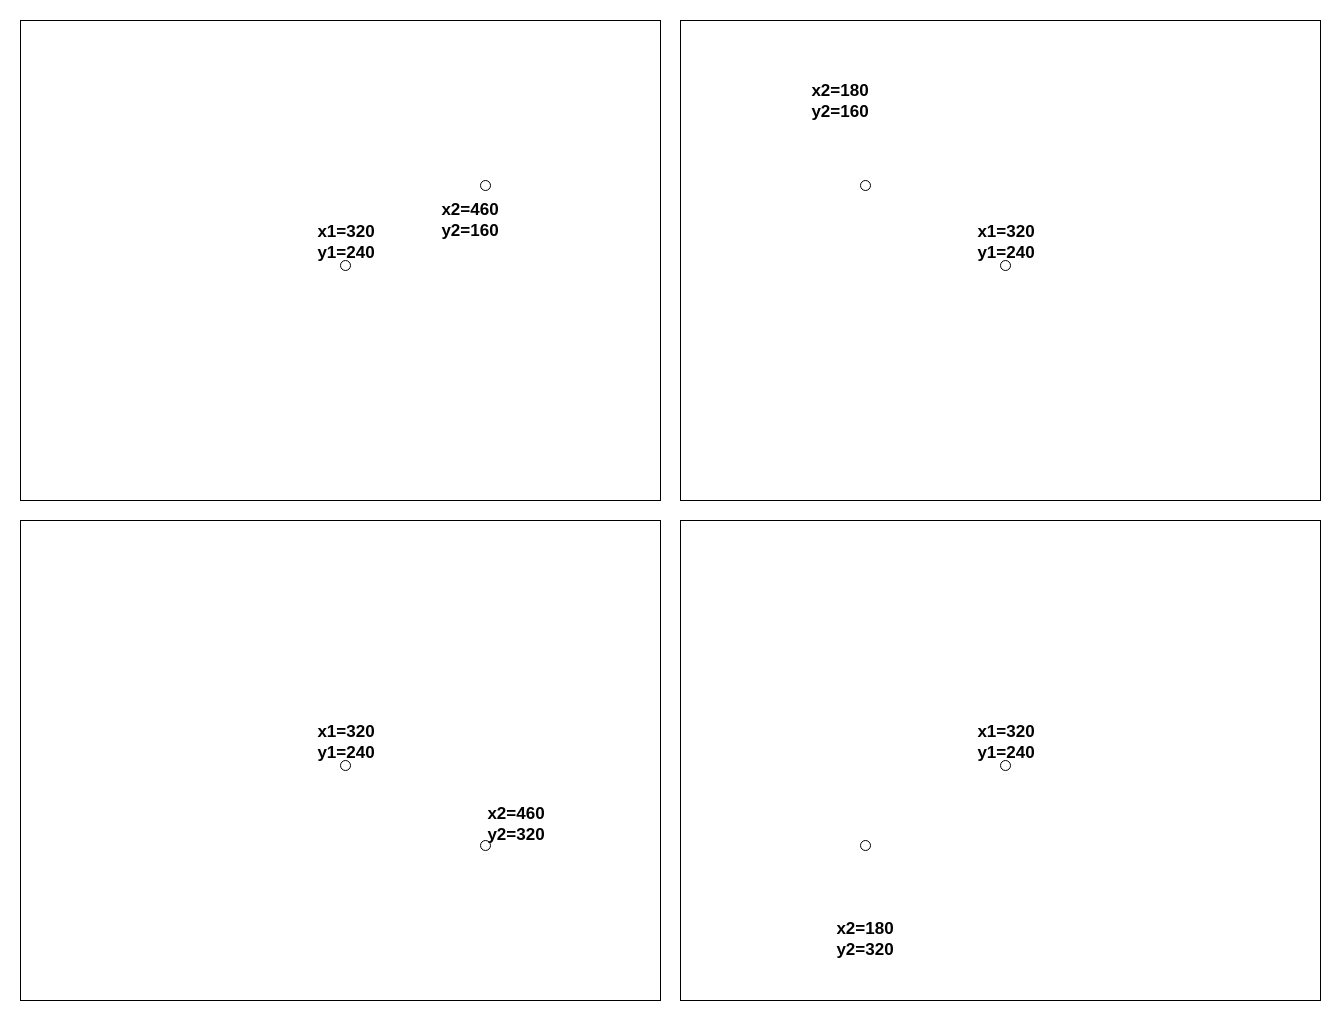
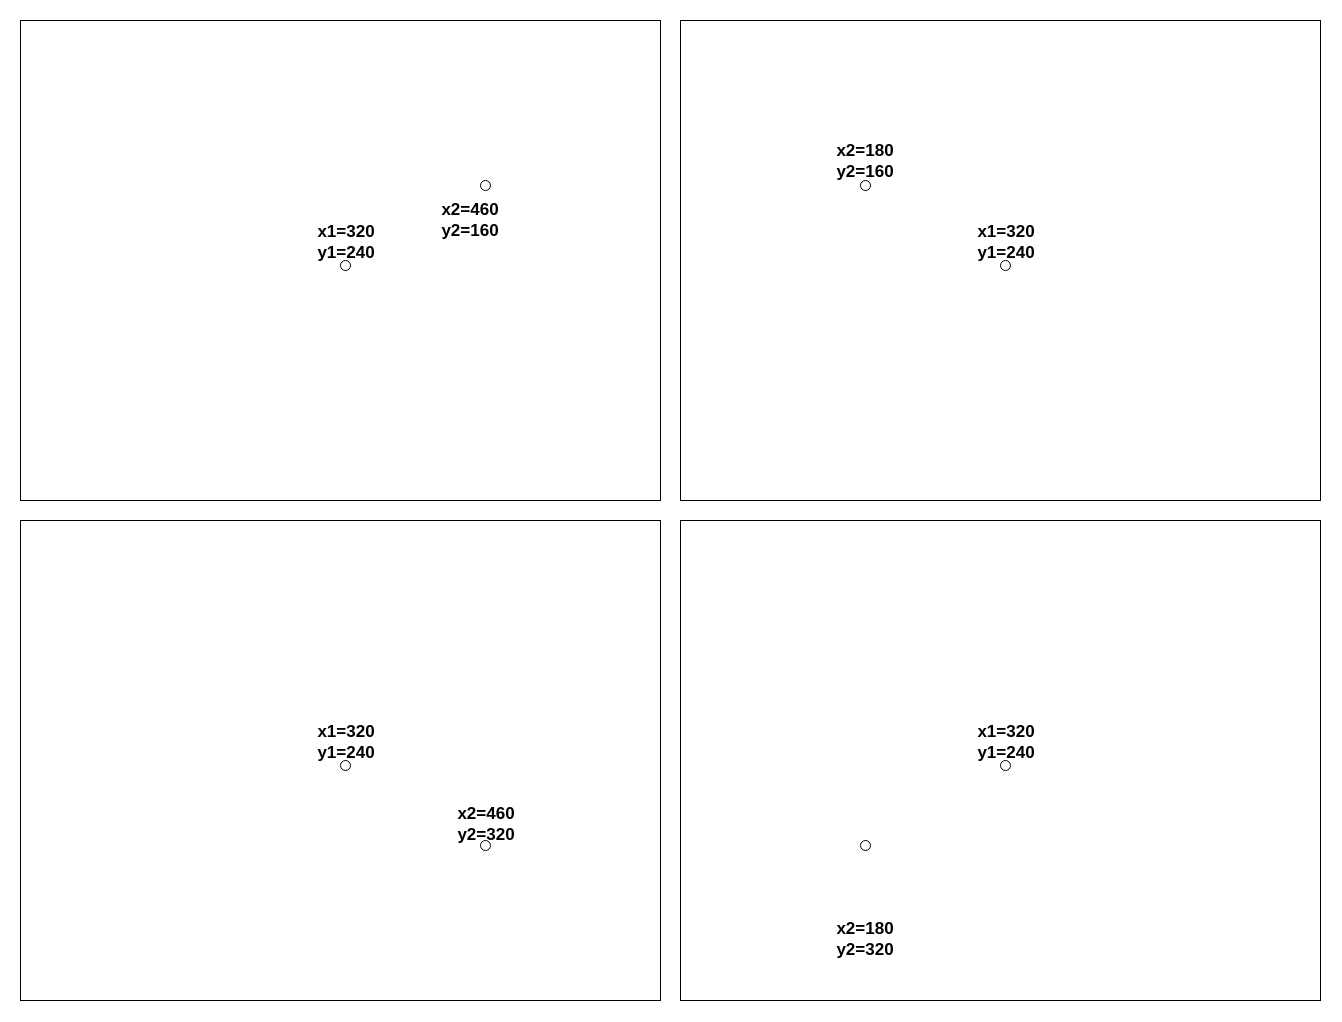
(841, 102) -> (866, 162)
(517, 825) -> (487, 825)
